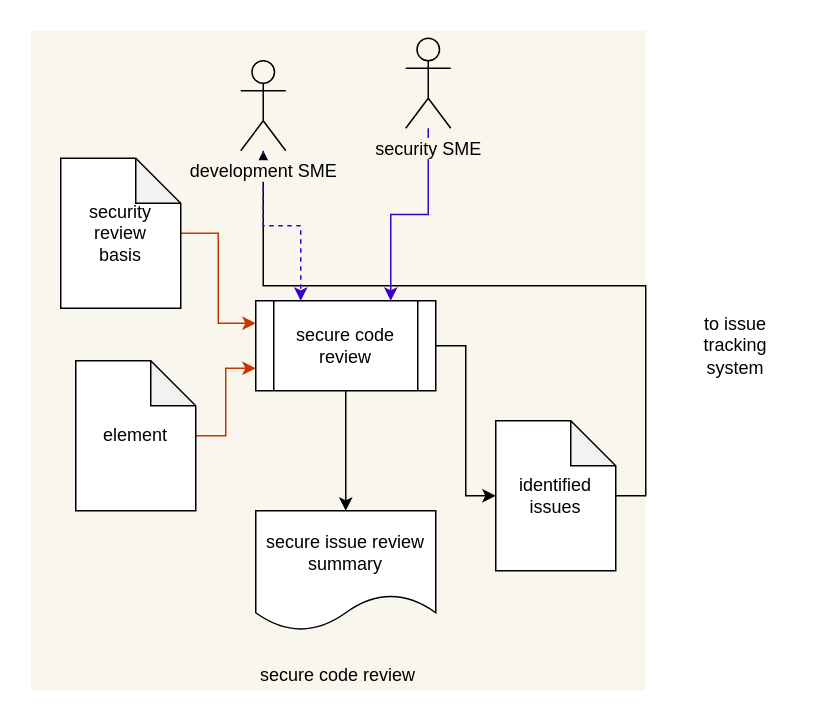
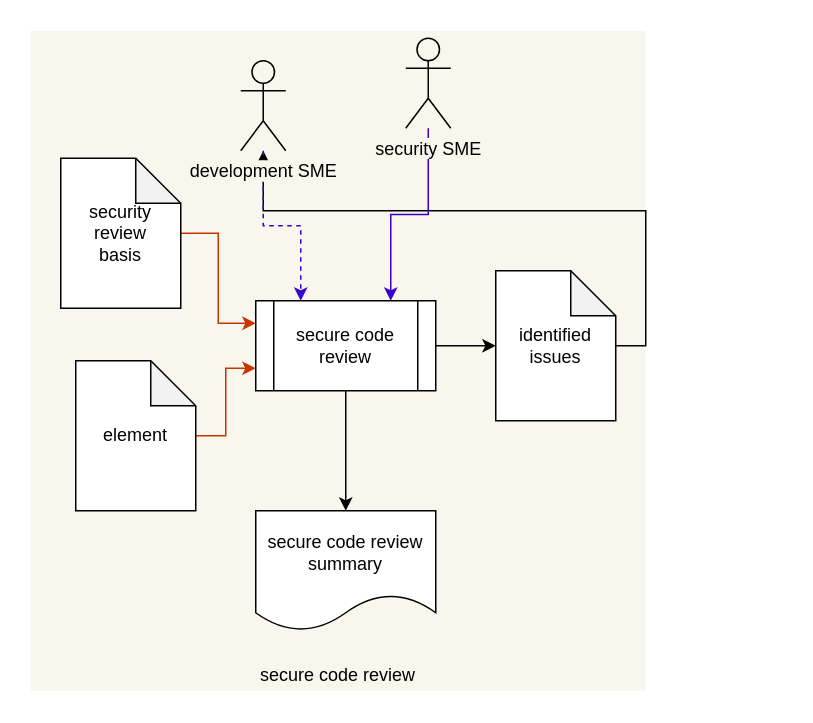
(736, 346) -> none
(556, 496) -> (556, 346)
(346, 553) -> (346, 553)
